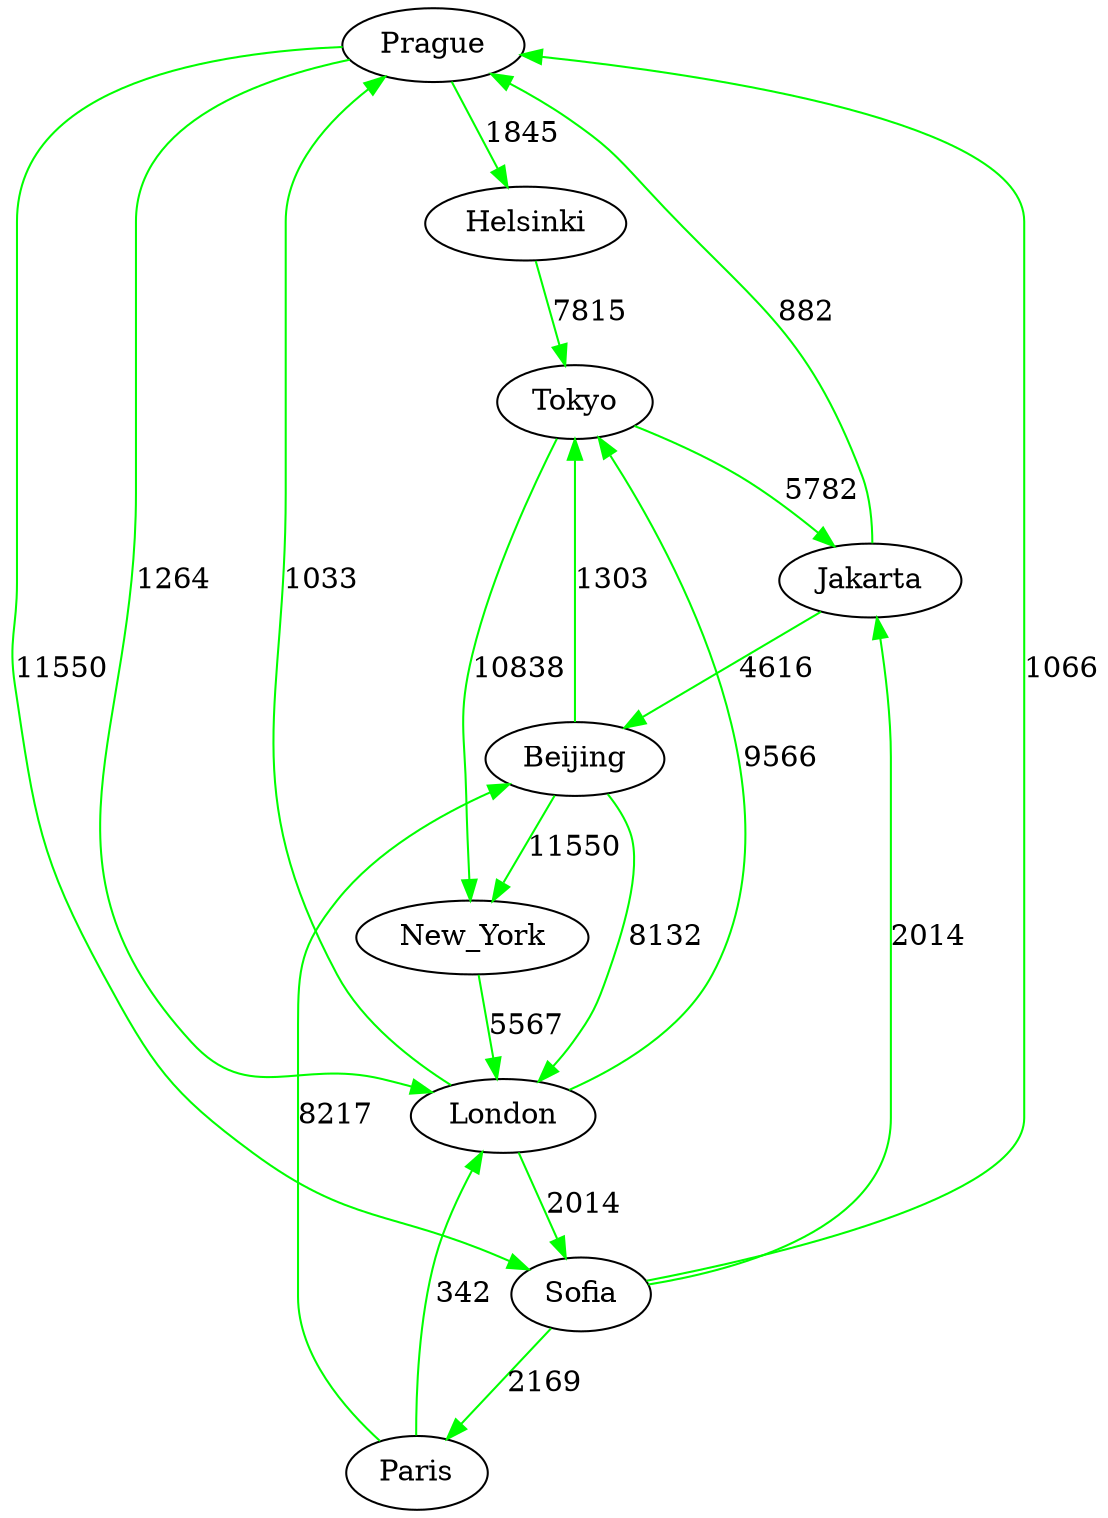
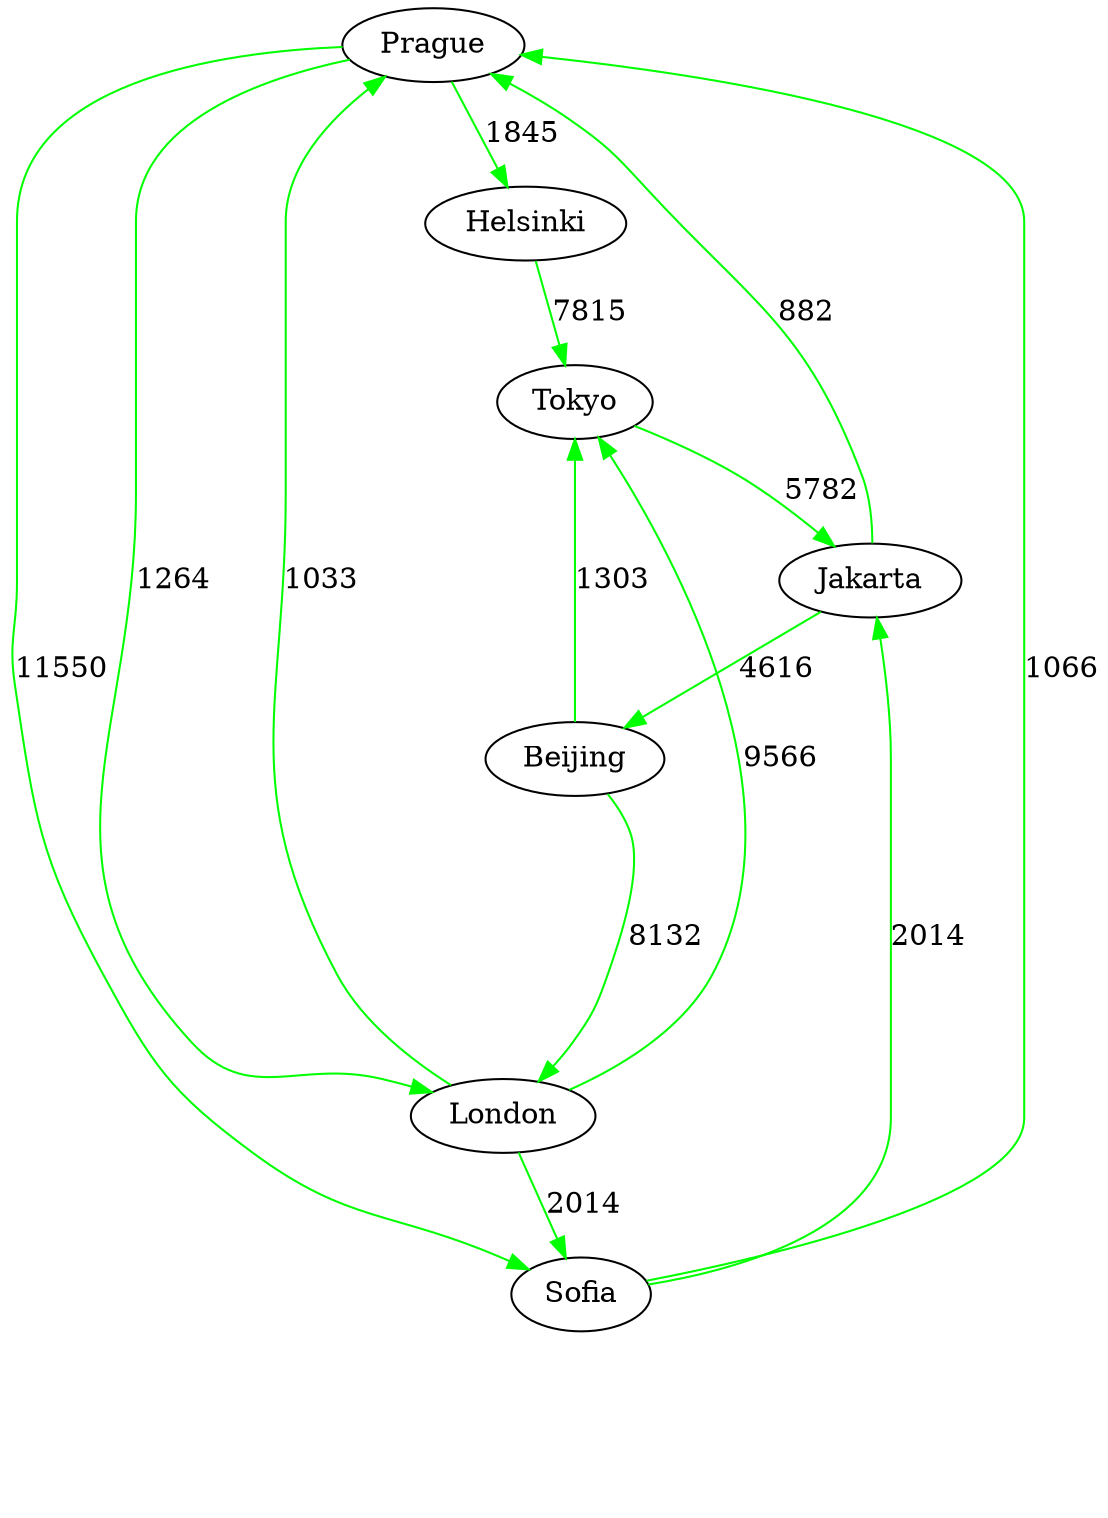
(472, 937) -> none
(417, 1473) -> none
